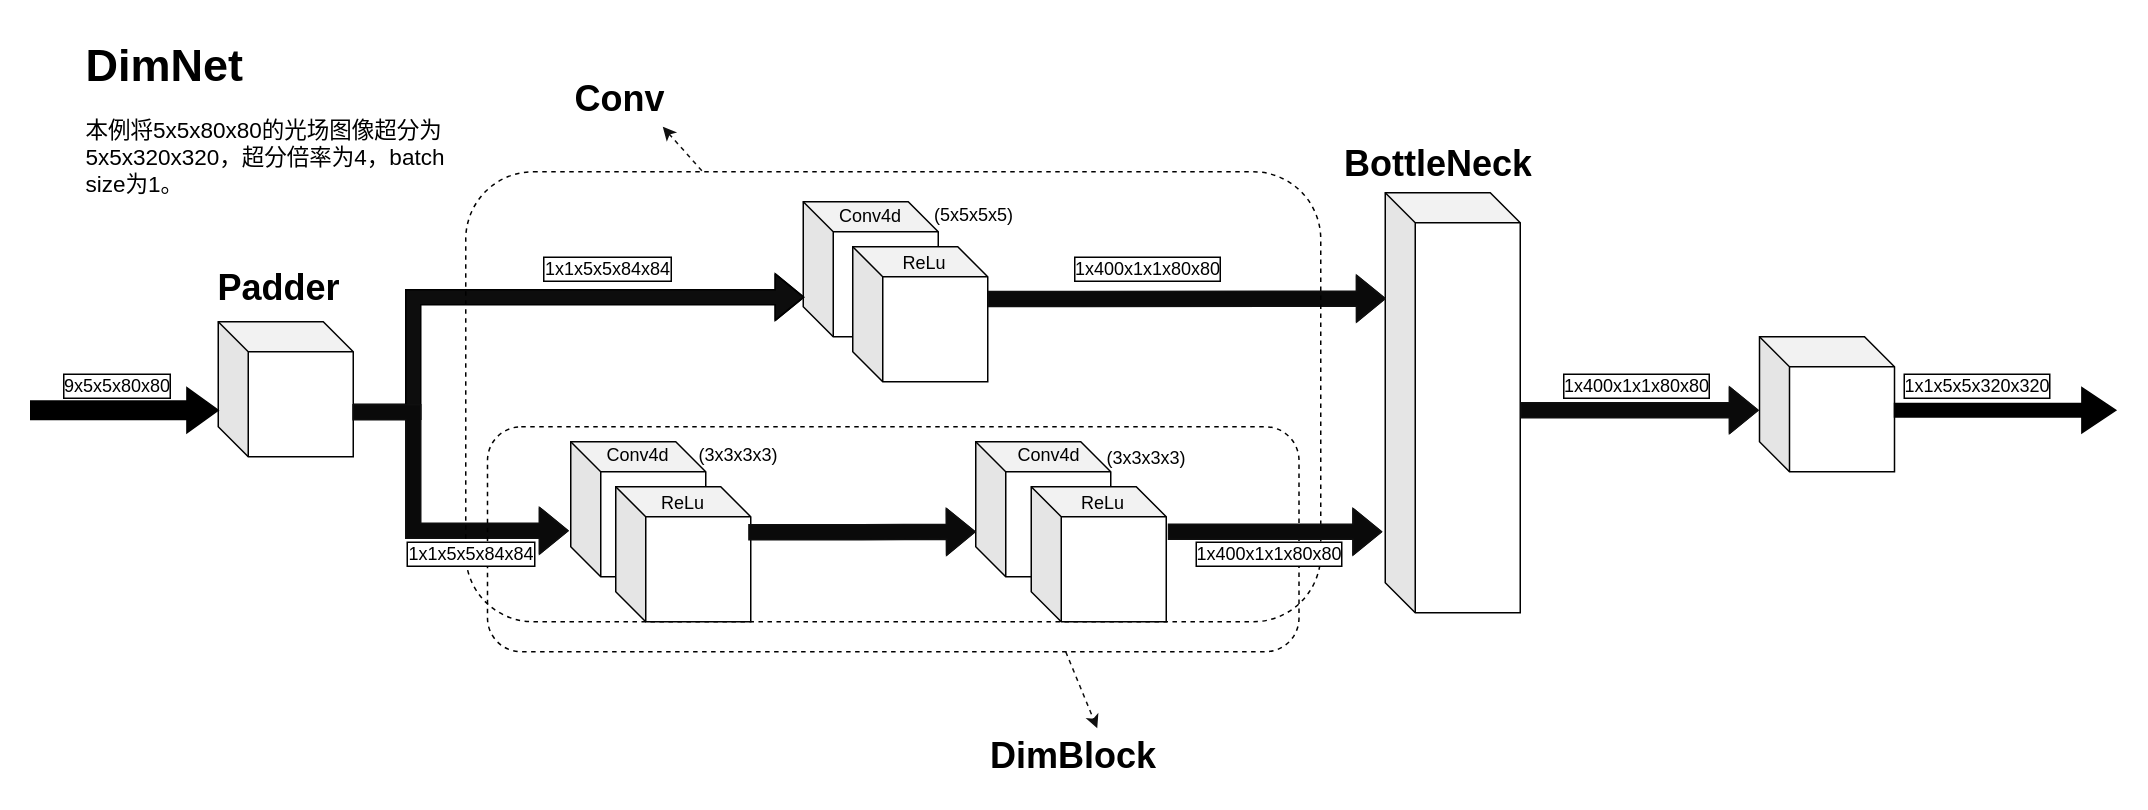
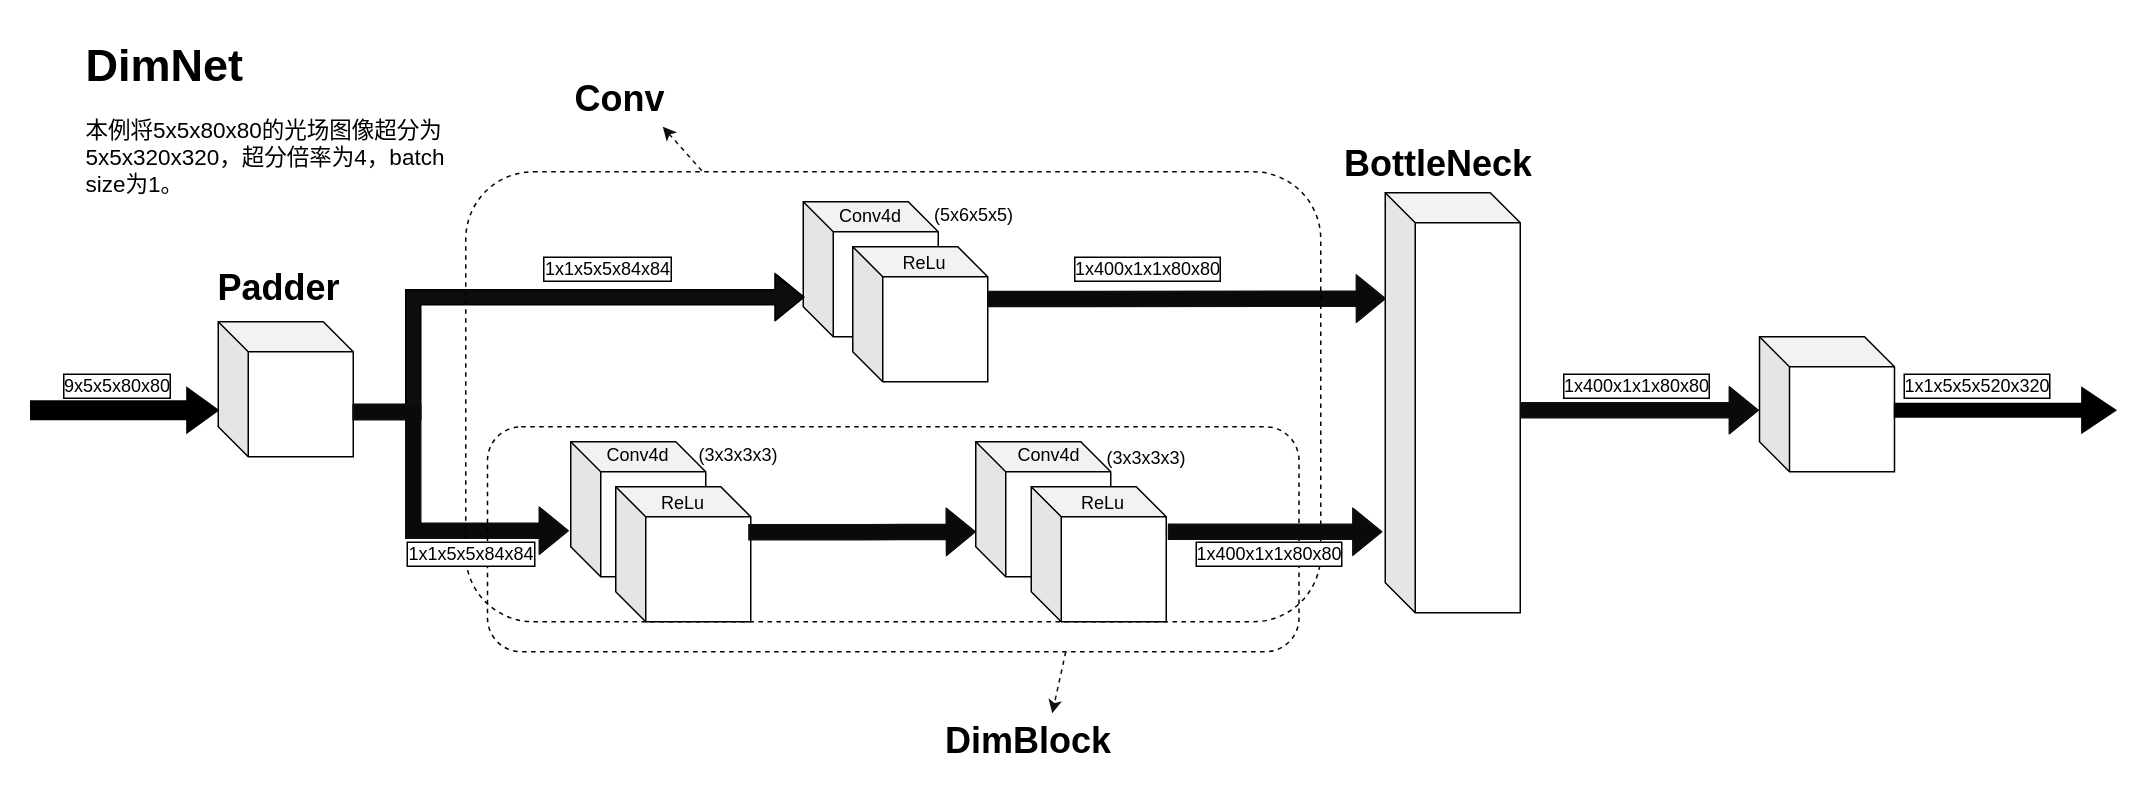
(974, 215) -> (974, 215)
(1978, 386) -> (1978, 386)
(1077, 760) -> (1032, 745)
